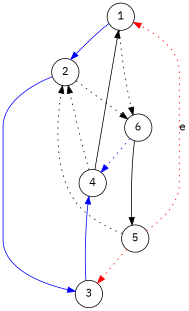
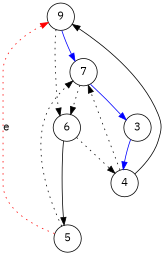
(121, 17) -> (61, 17)
(65, 72) -> (84, 72)
(118, 152) -> (93, 153)
(115, 263) -> none
